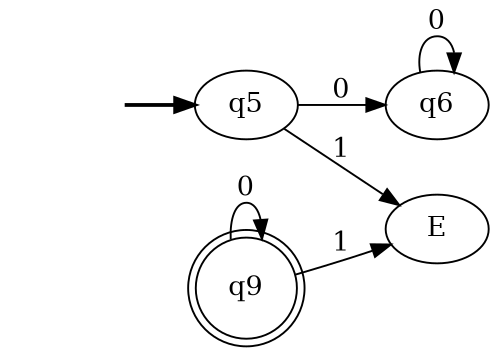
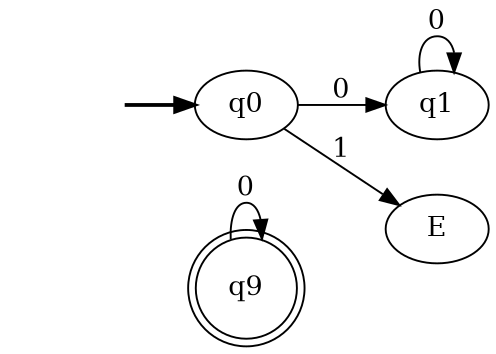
(246, 105) -> (246, 105)
(437, 105) -> (437, 105)
(334, 263) -> none
